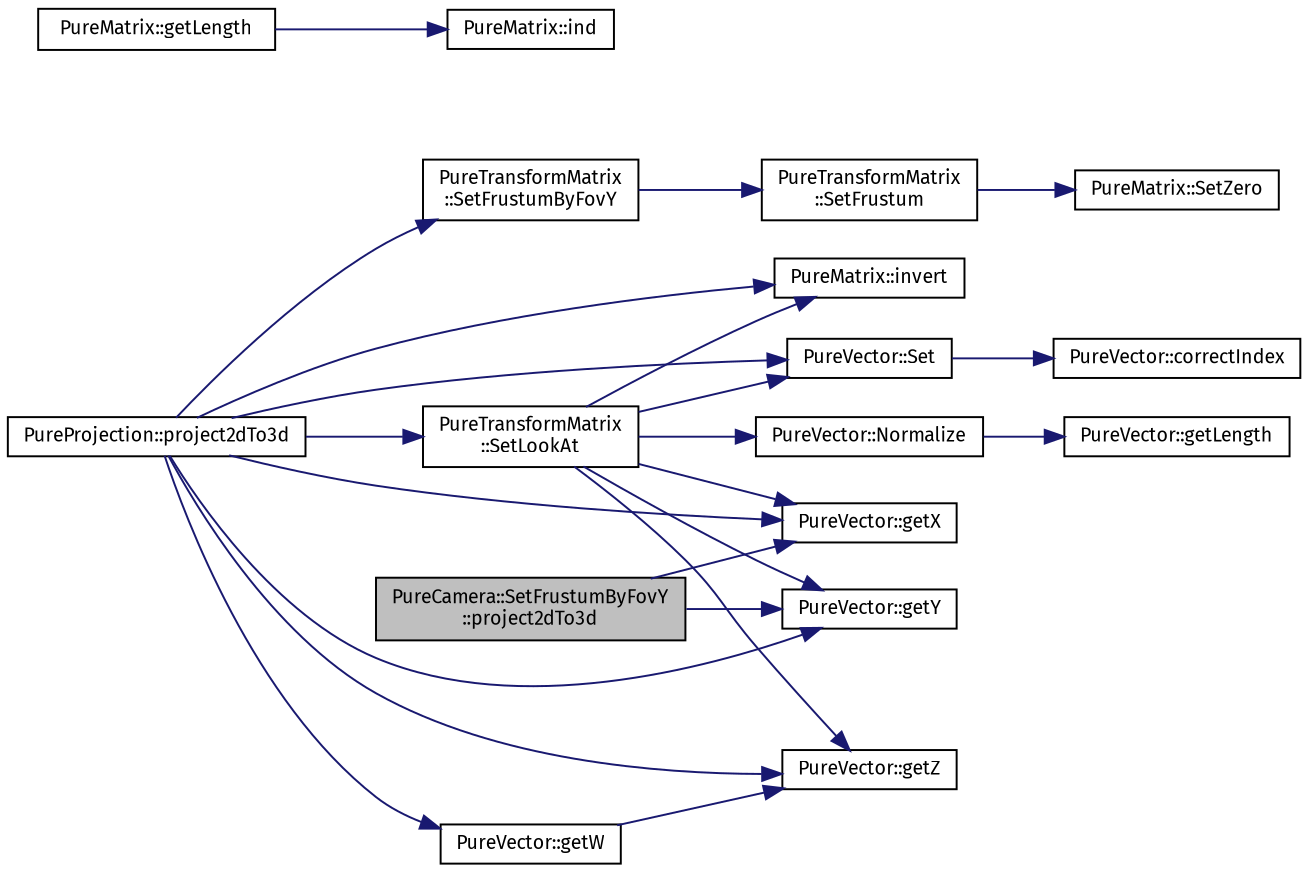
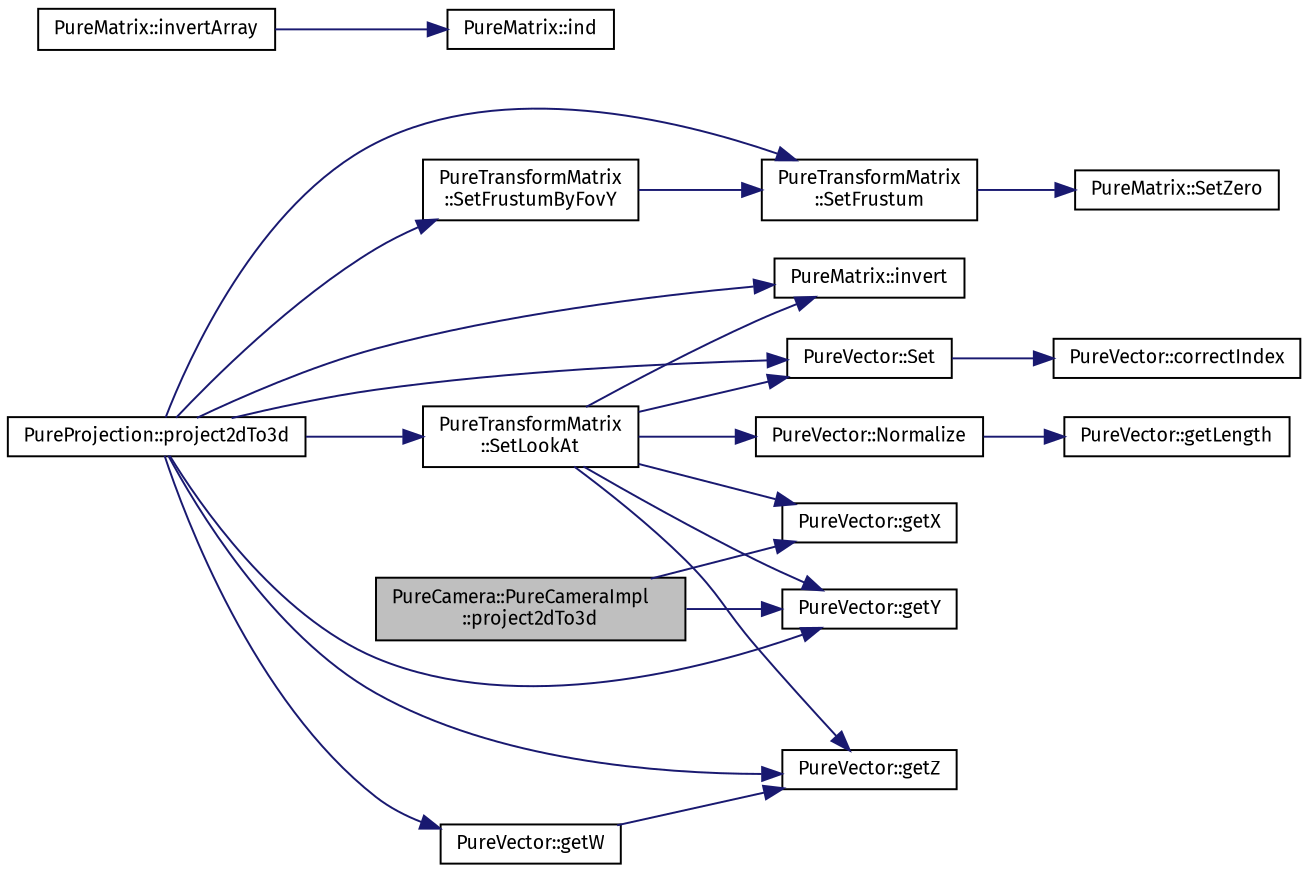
(157, 29) -> (157, 29)
(494, 500) -> (403, 132)
(531, 609) -> (531, 609)
